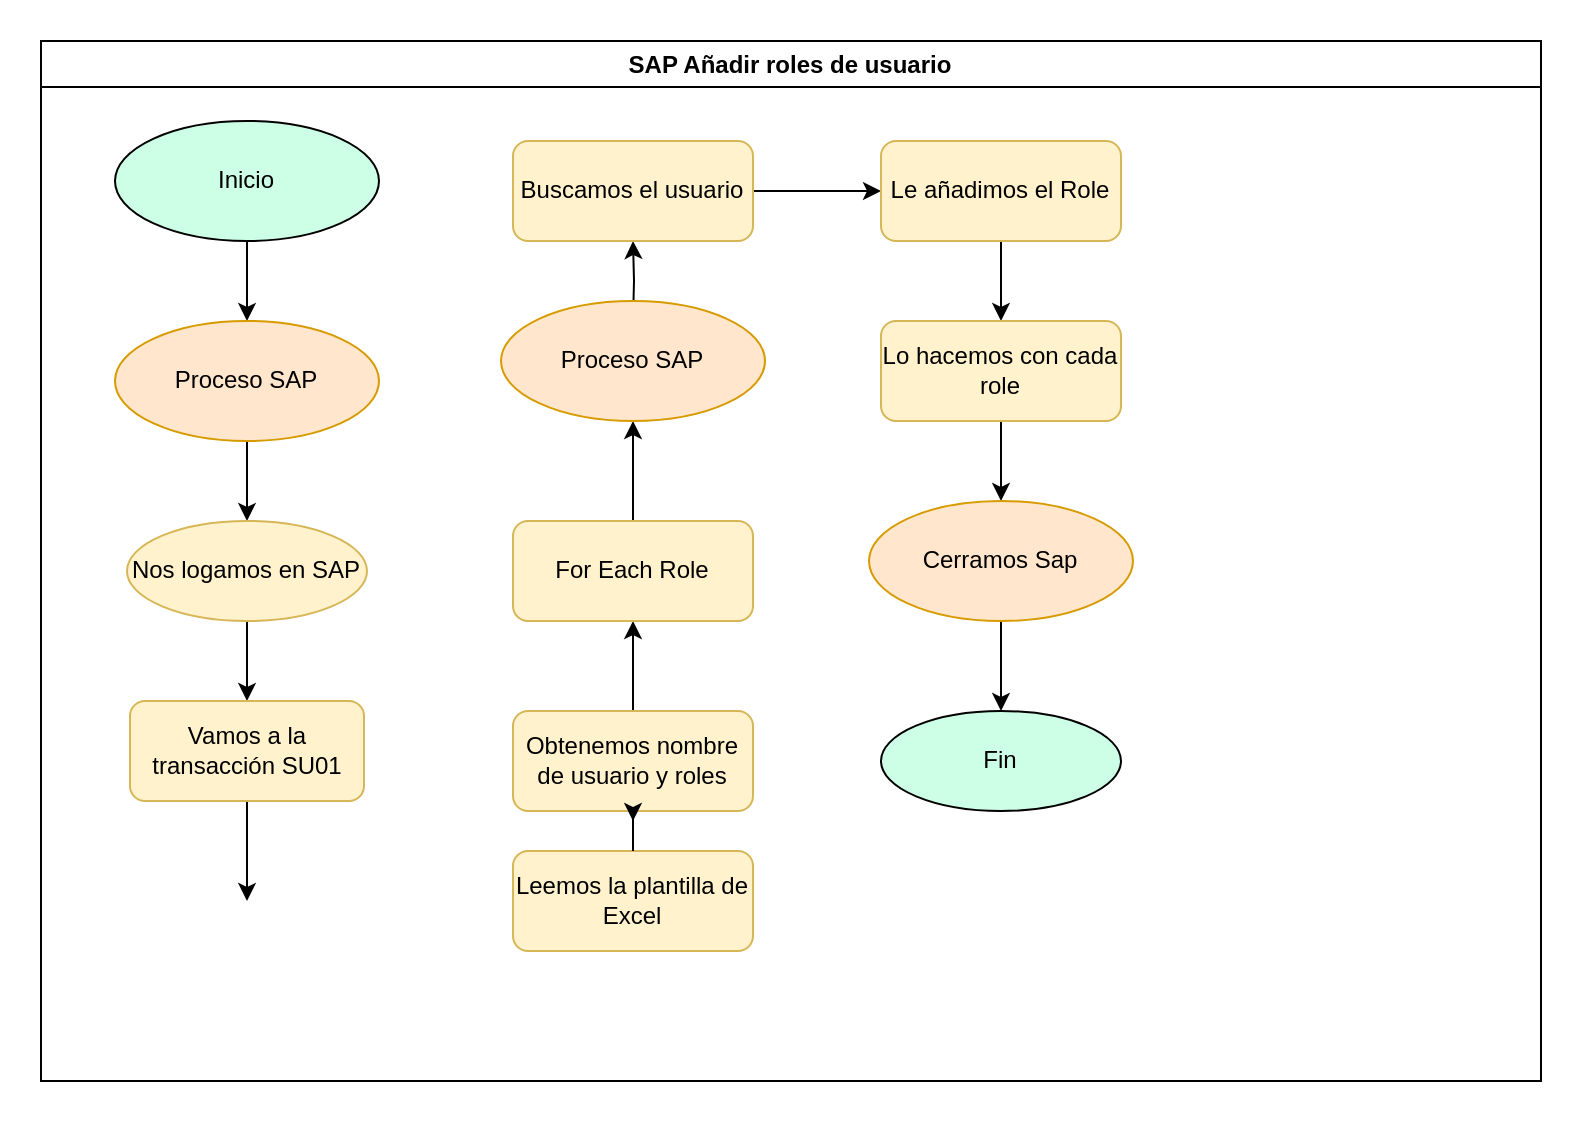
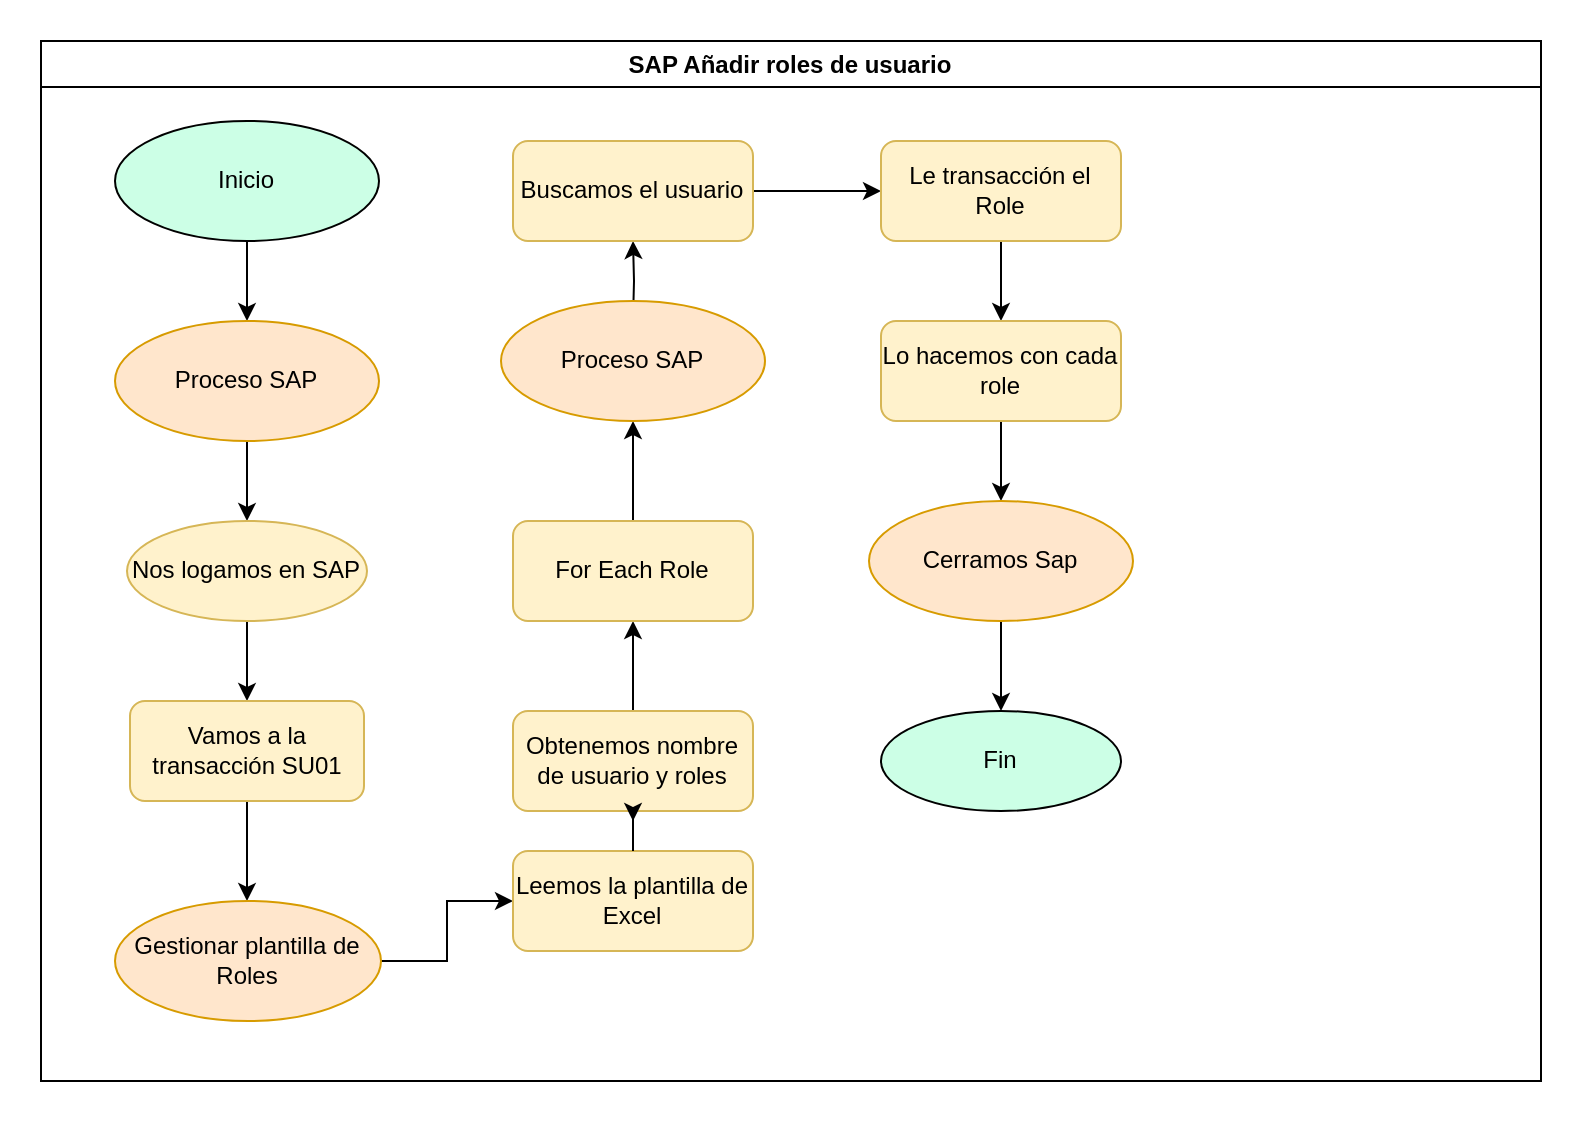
(1001, 191) -> (1001, 191)
none -> (447, 938)
none -> (248, 961)
